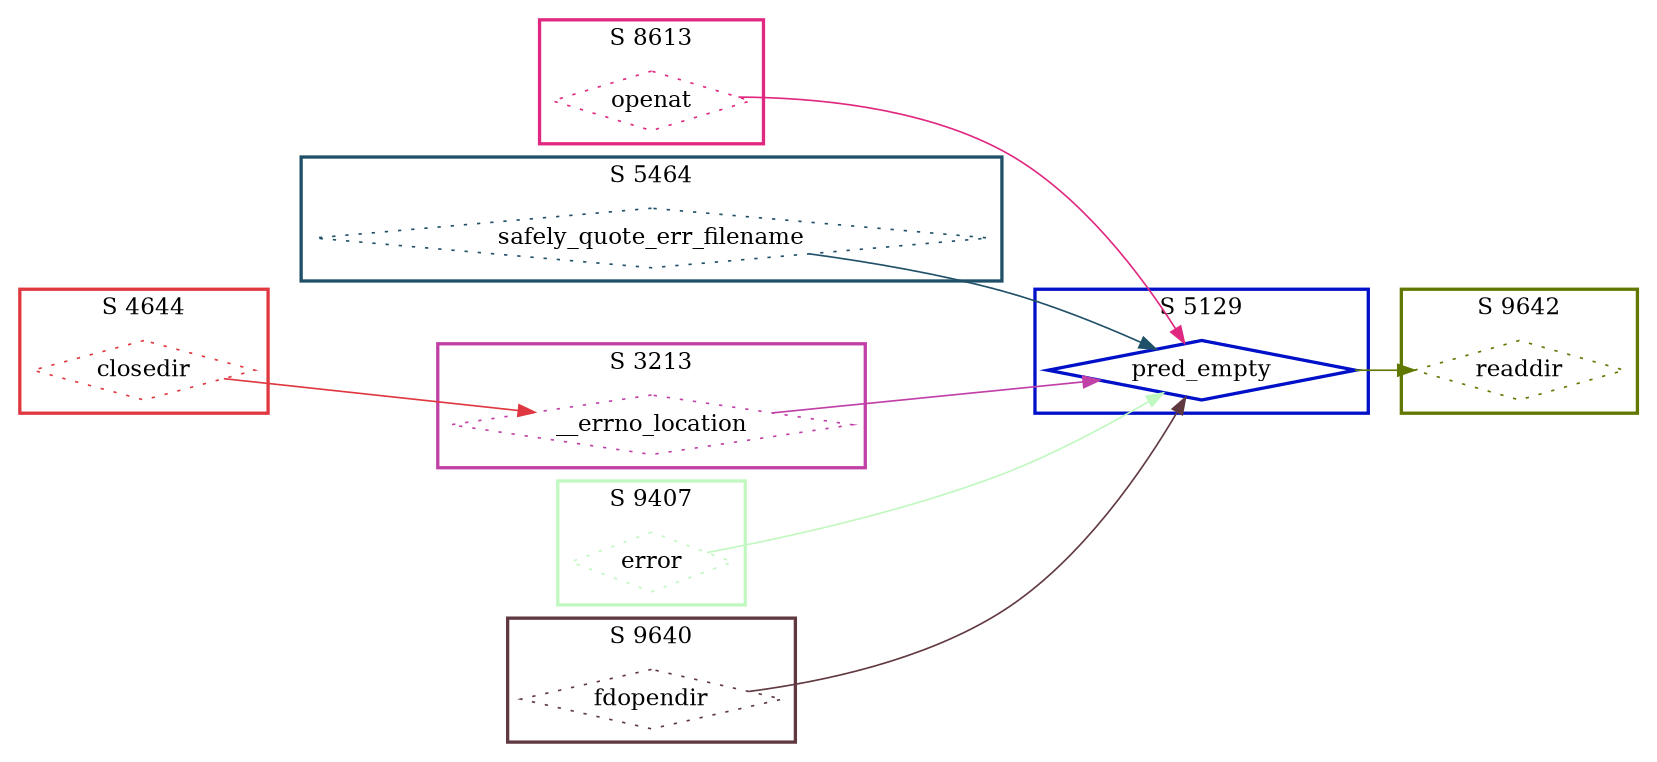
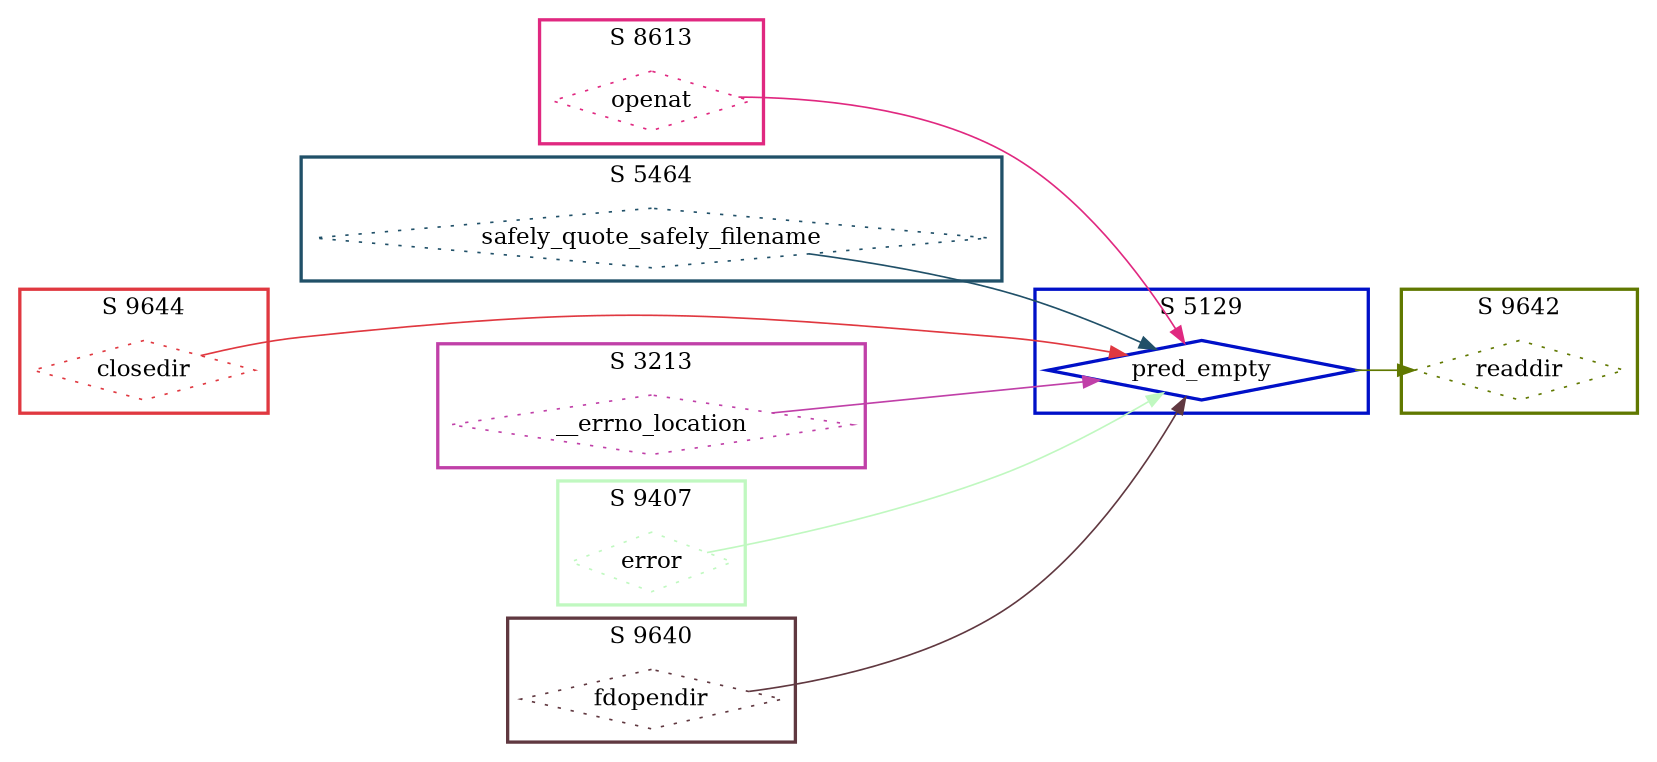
(652, 238) -> (652, 238)
(144, 308) -> (144, 308)
(371, 395) -> (655, 315)
